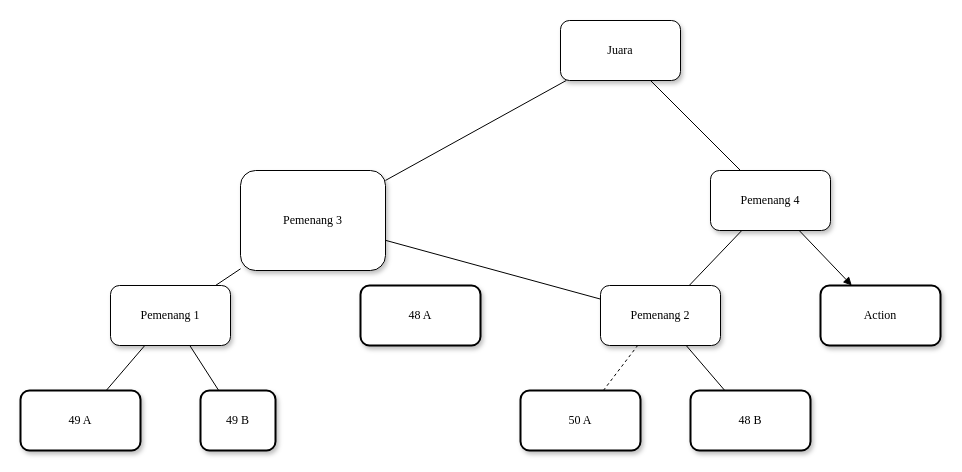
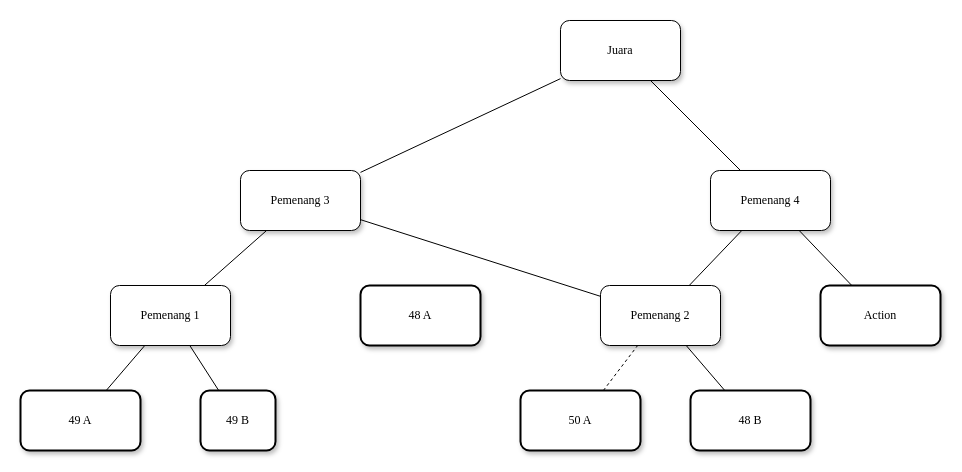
(313, 221) -> (301, 201)
(845, 279) -> (848, 281)
